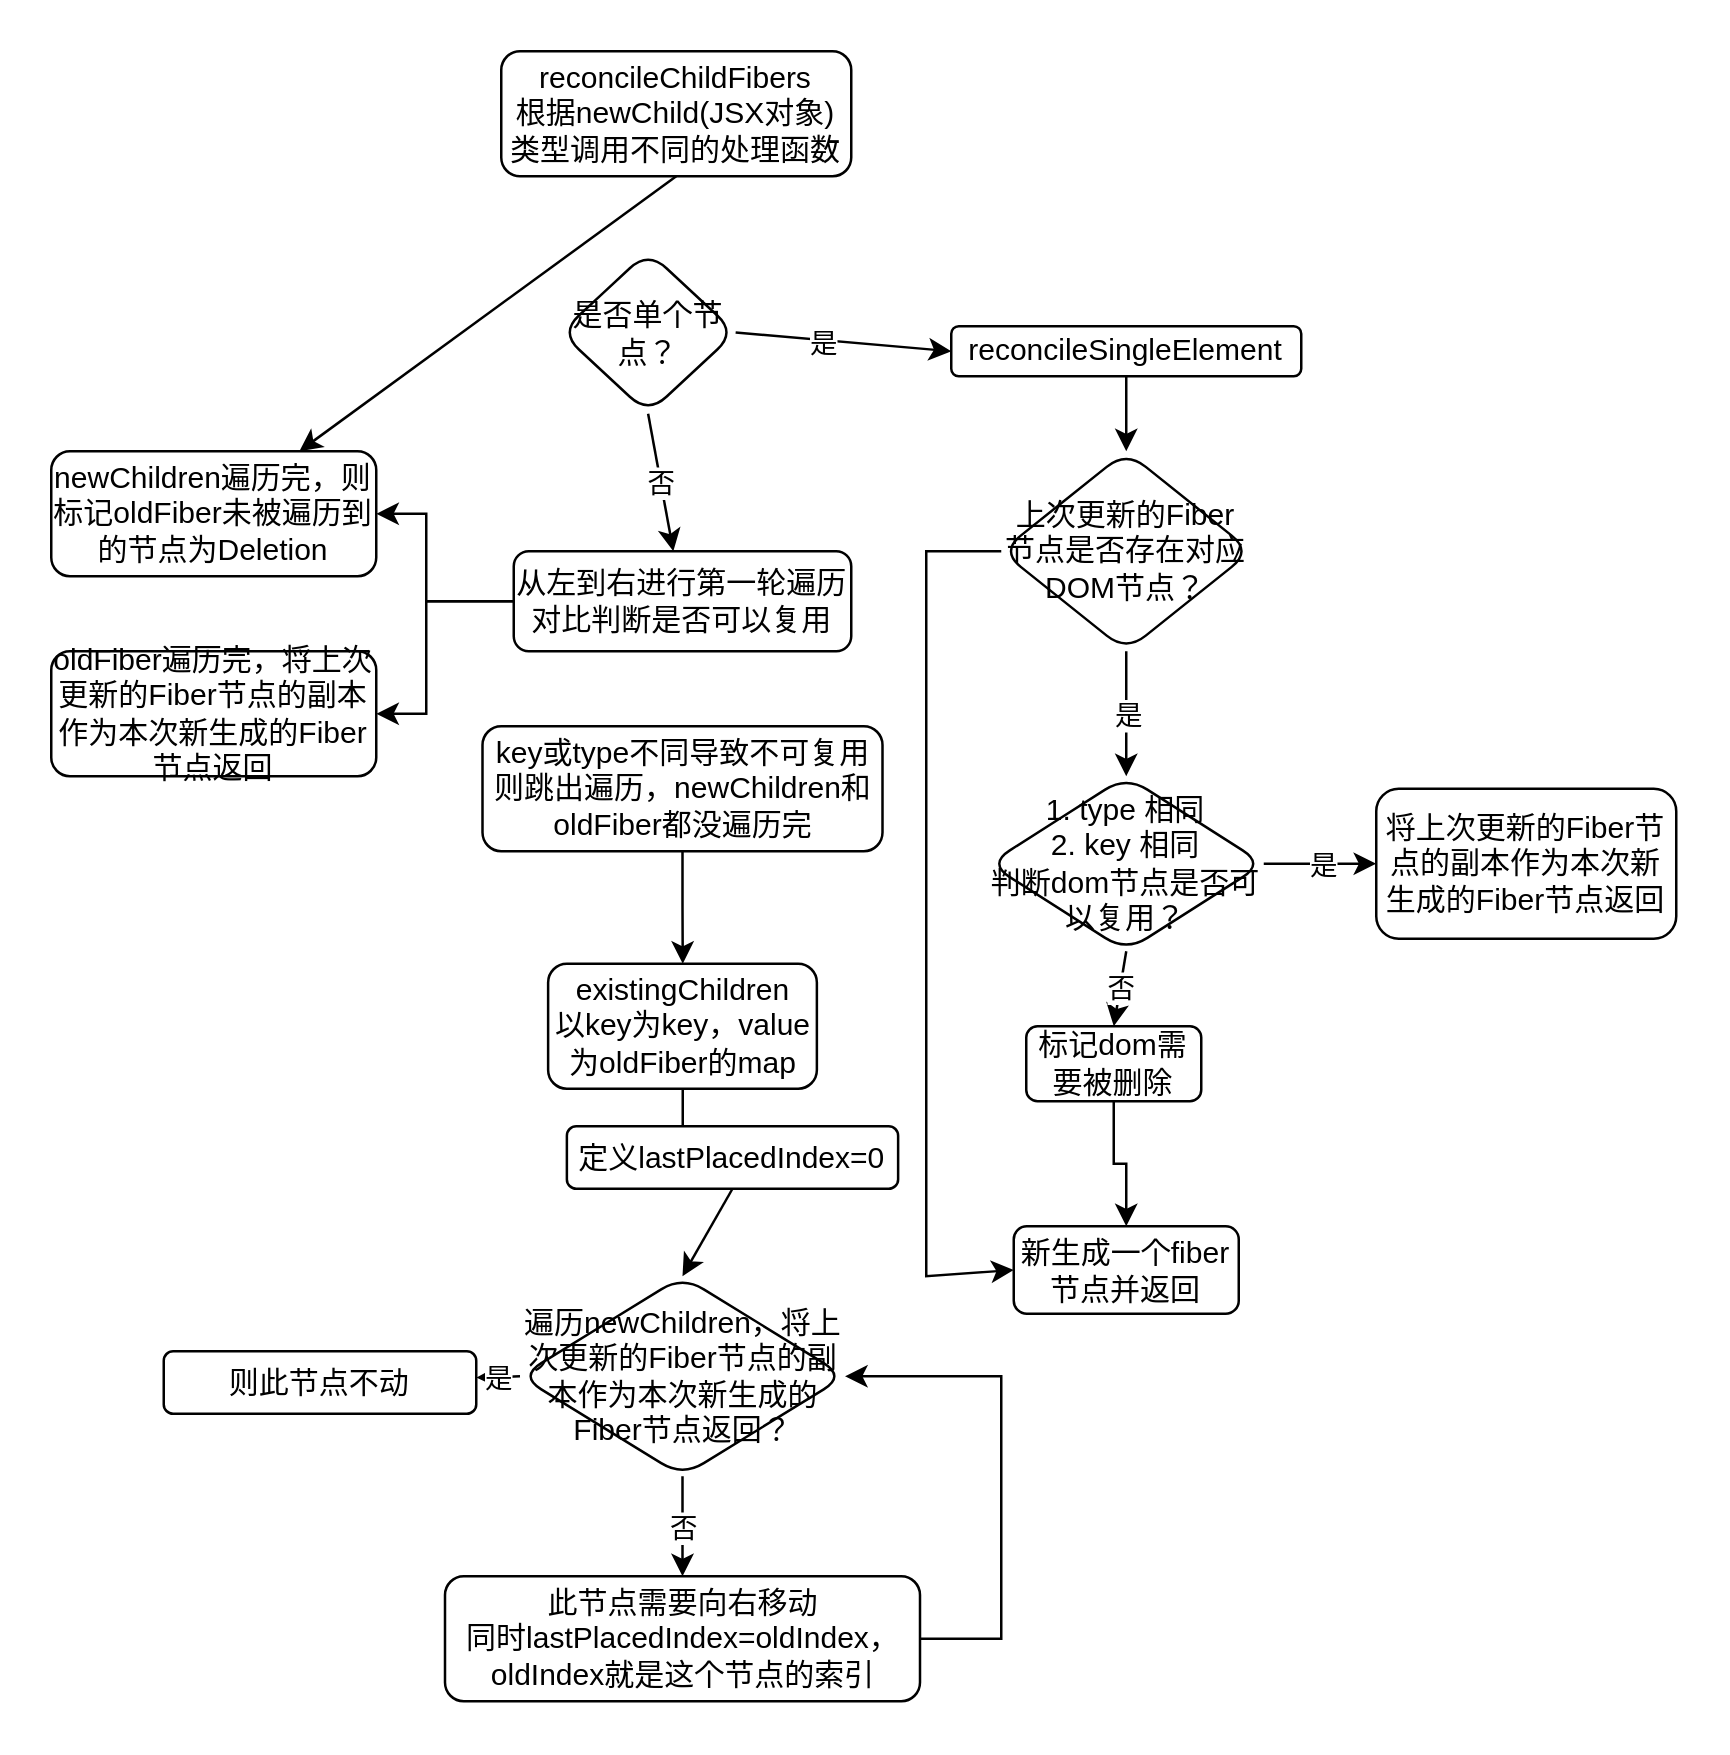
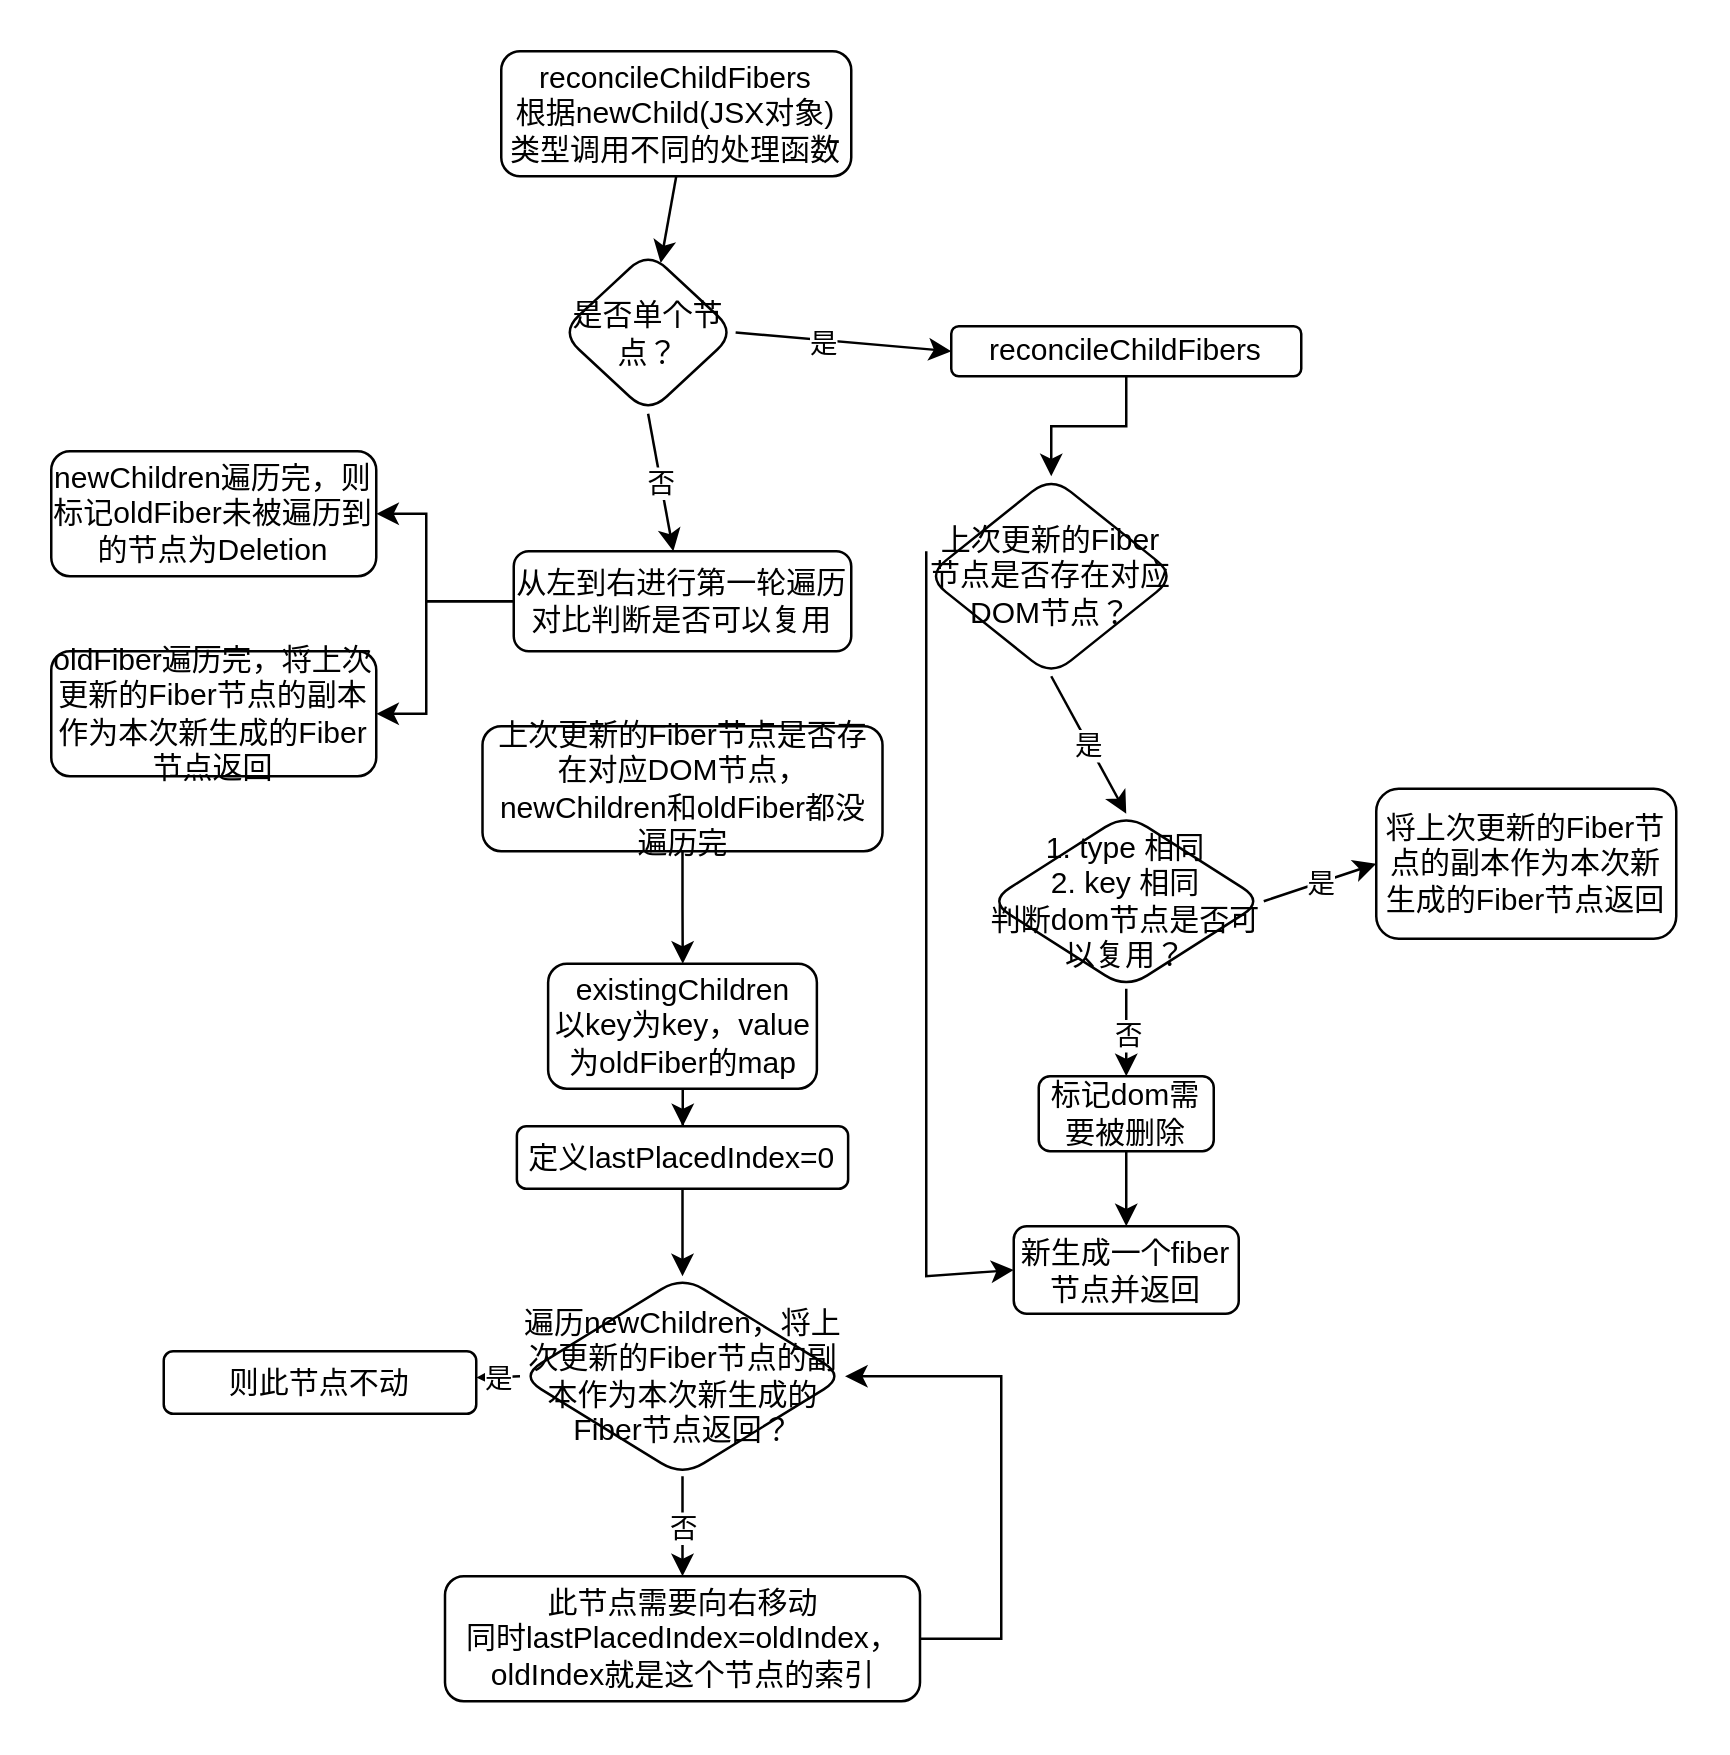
(494, 309) -> (670, 212)
(1126, 351) -> (1126, 351)
(1126, 551) -> (1051, 576)
(684, 789) -> (684, 789)
(1126, 864) -> (1126, 901)
(1114, 1064) -> (1126, 1114)
(733, 1158) -> (683, 1158)
